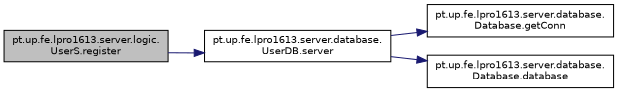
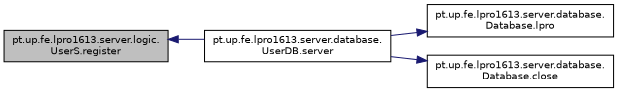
(520, 21) -> (520, 21)
(181, 53) -> (191, 39)
(520, 71) -> (520, 71)
